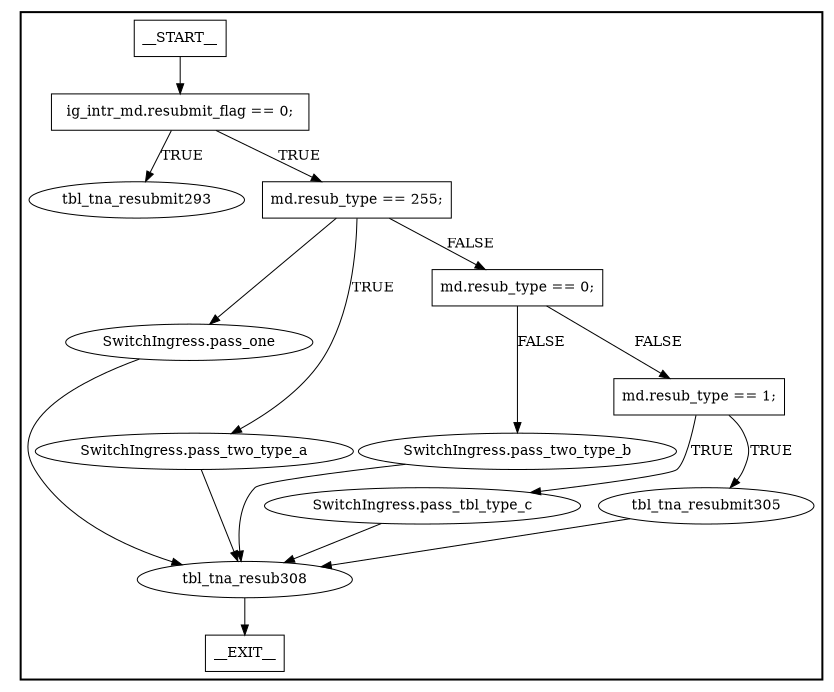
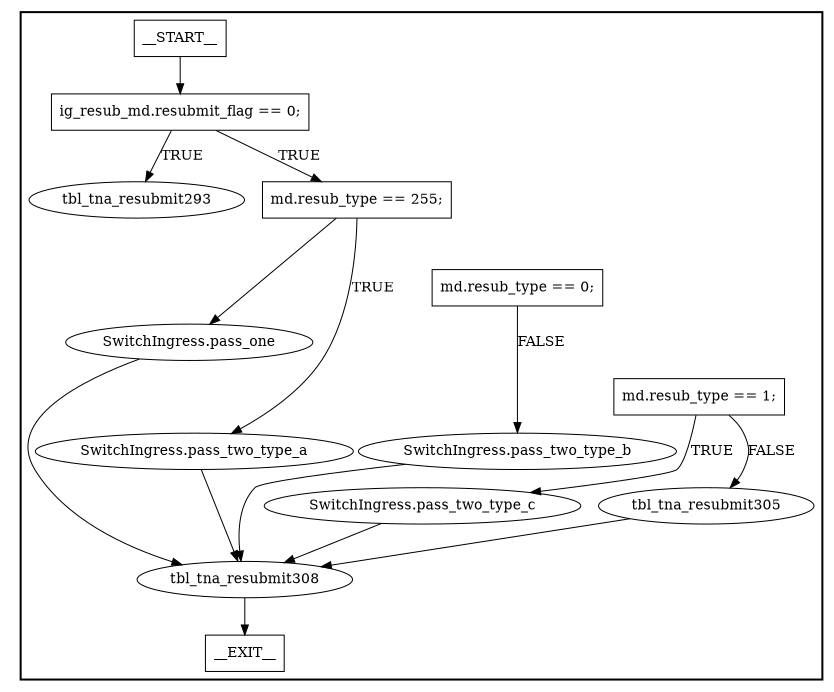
(180, 112) -> (180, 112)
(433, 241) -> none
(604, 340) -> none
(772, 451) -> (772, 451)
(423, 506) -> (423, 506)
(245, 580) -> (245, 580)
